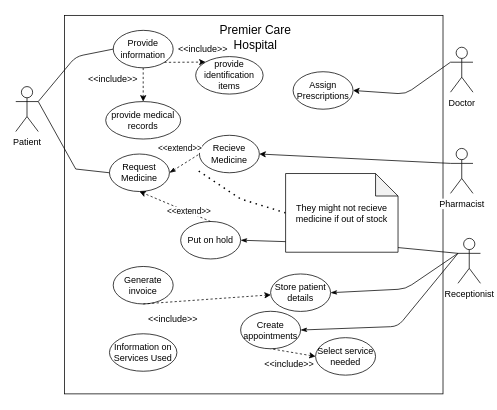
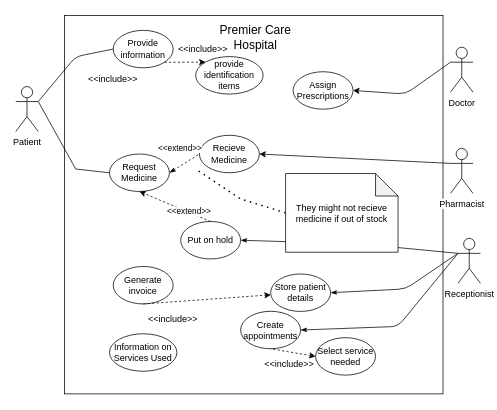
(143, 82) -> none
(143, 120) -> none
